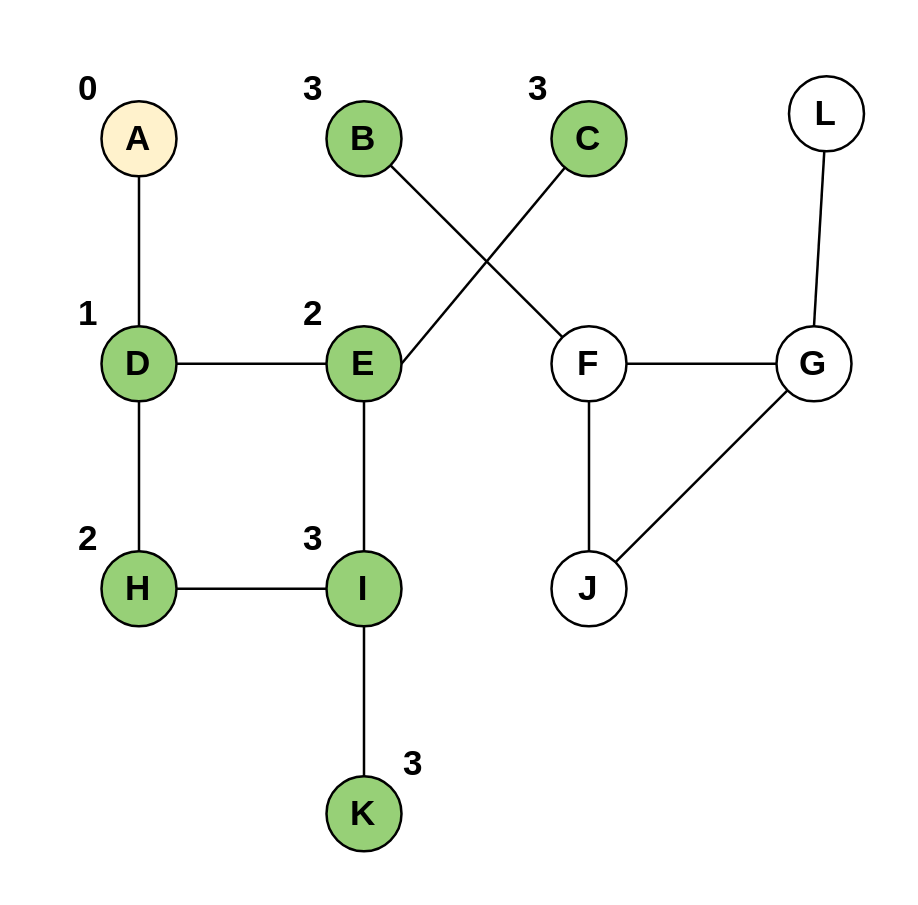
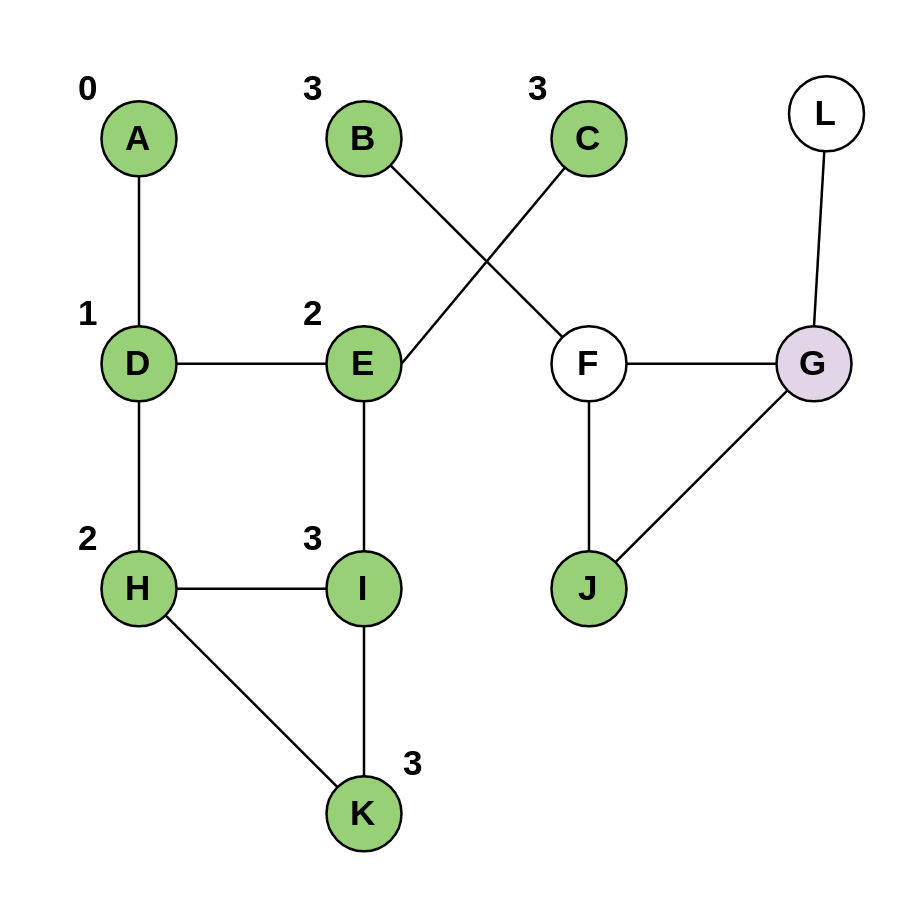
(139, 139) -> (139, 139)
(814, 364) -> (814, 364)
(589, 589) -> (589, 589)
none -> (252, 702)
